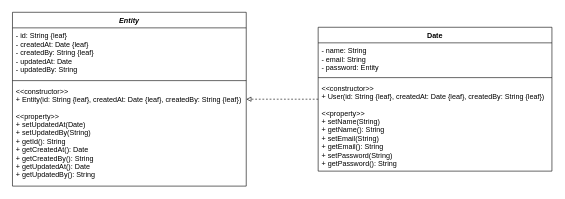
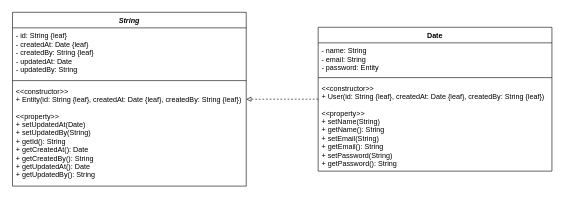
(129, 20) -> (129, 20)
